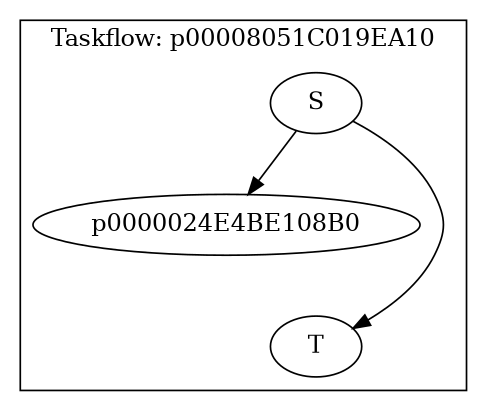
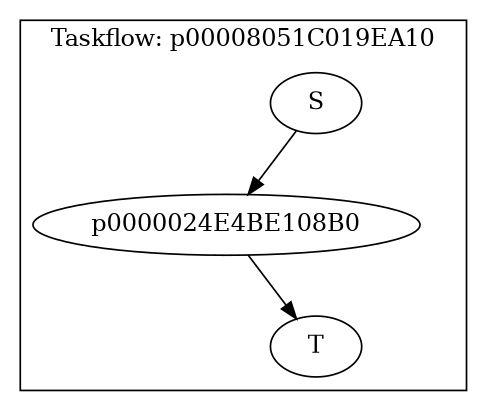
(442, 216) -> (267, 280)
